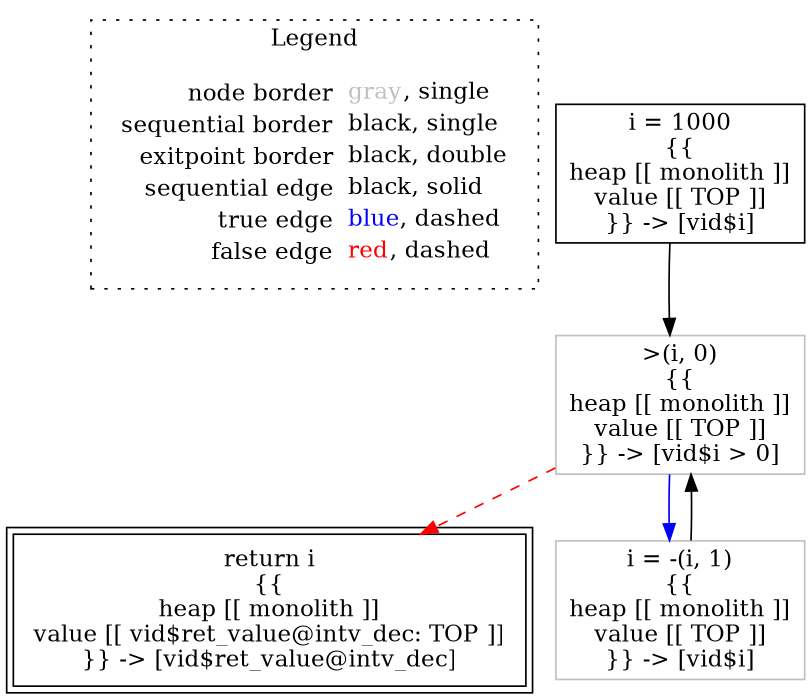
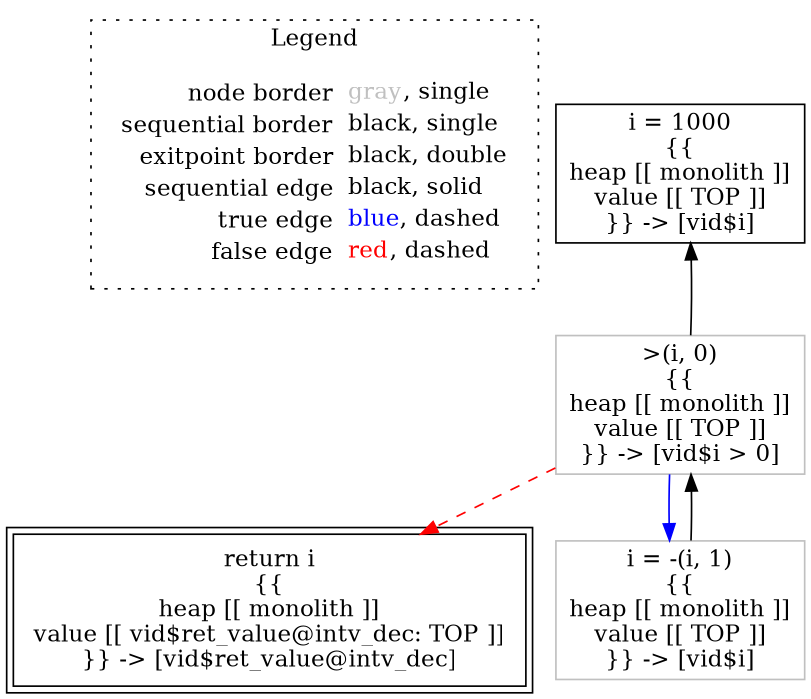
(669, 281) -> (692, 298)
